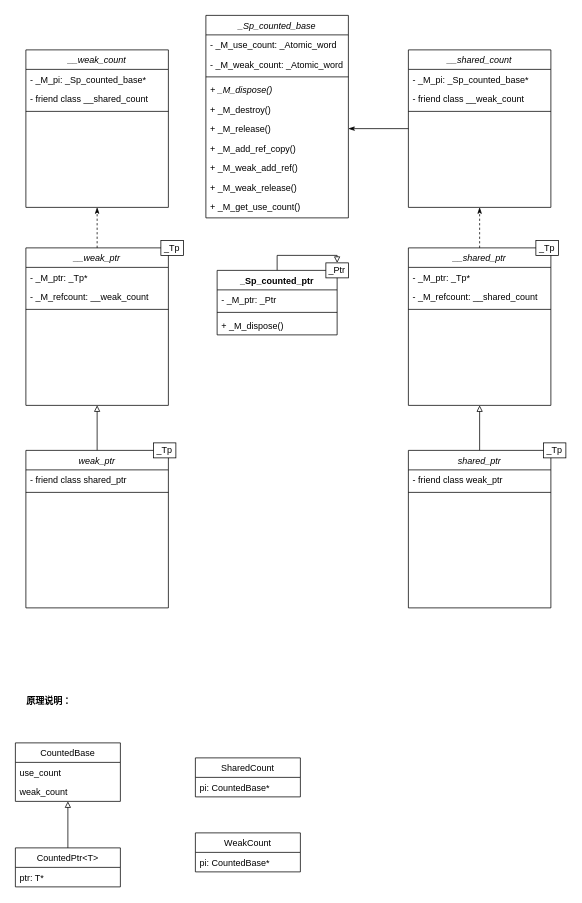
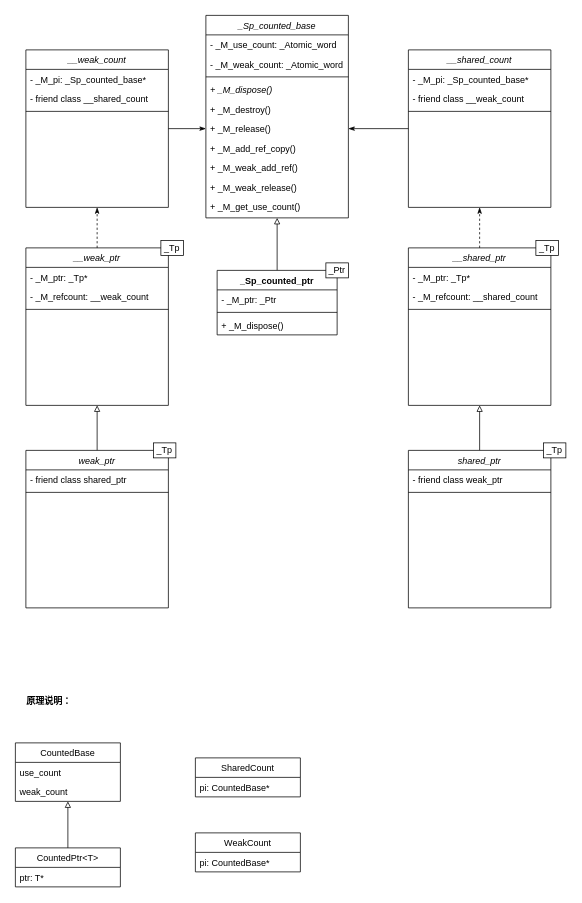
none -> (186, 129)
(306, 255) -> (277, 241)
